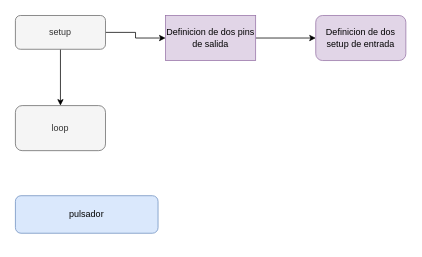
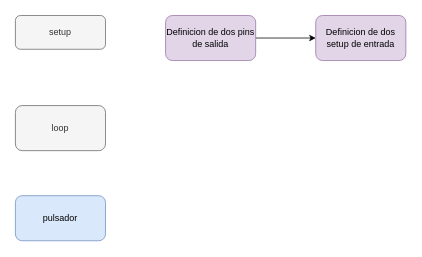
(123, 32) -> none
(210, 38) -> (210, 38)
(60, 74) -> none
(87, 214) -> (60, 218)
